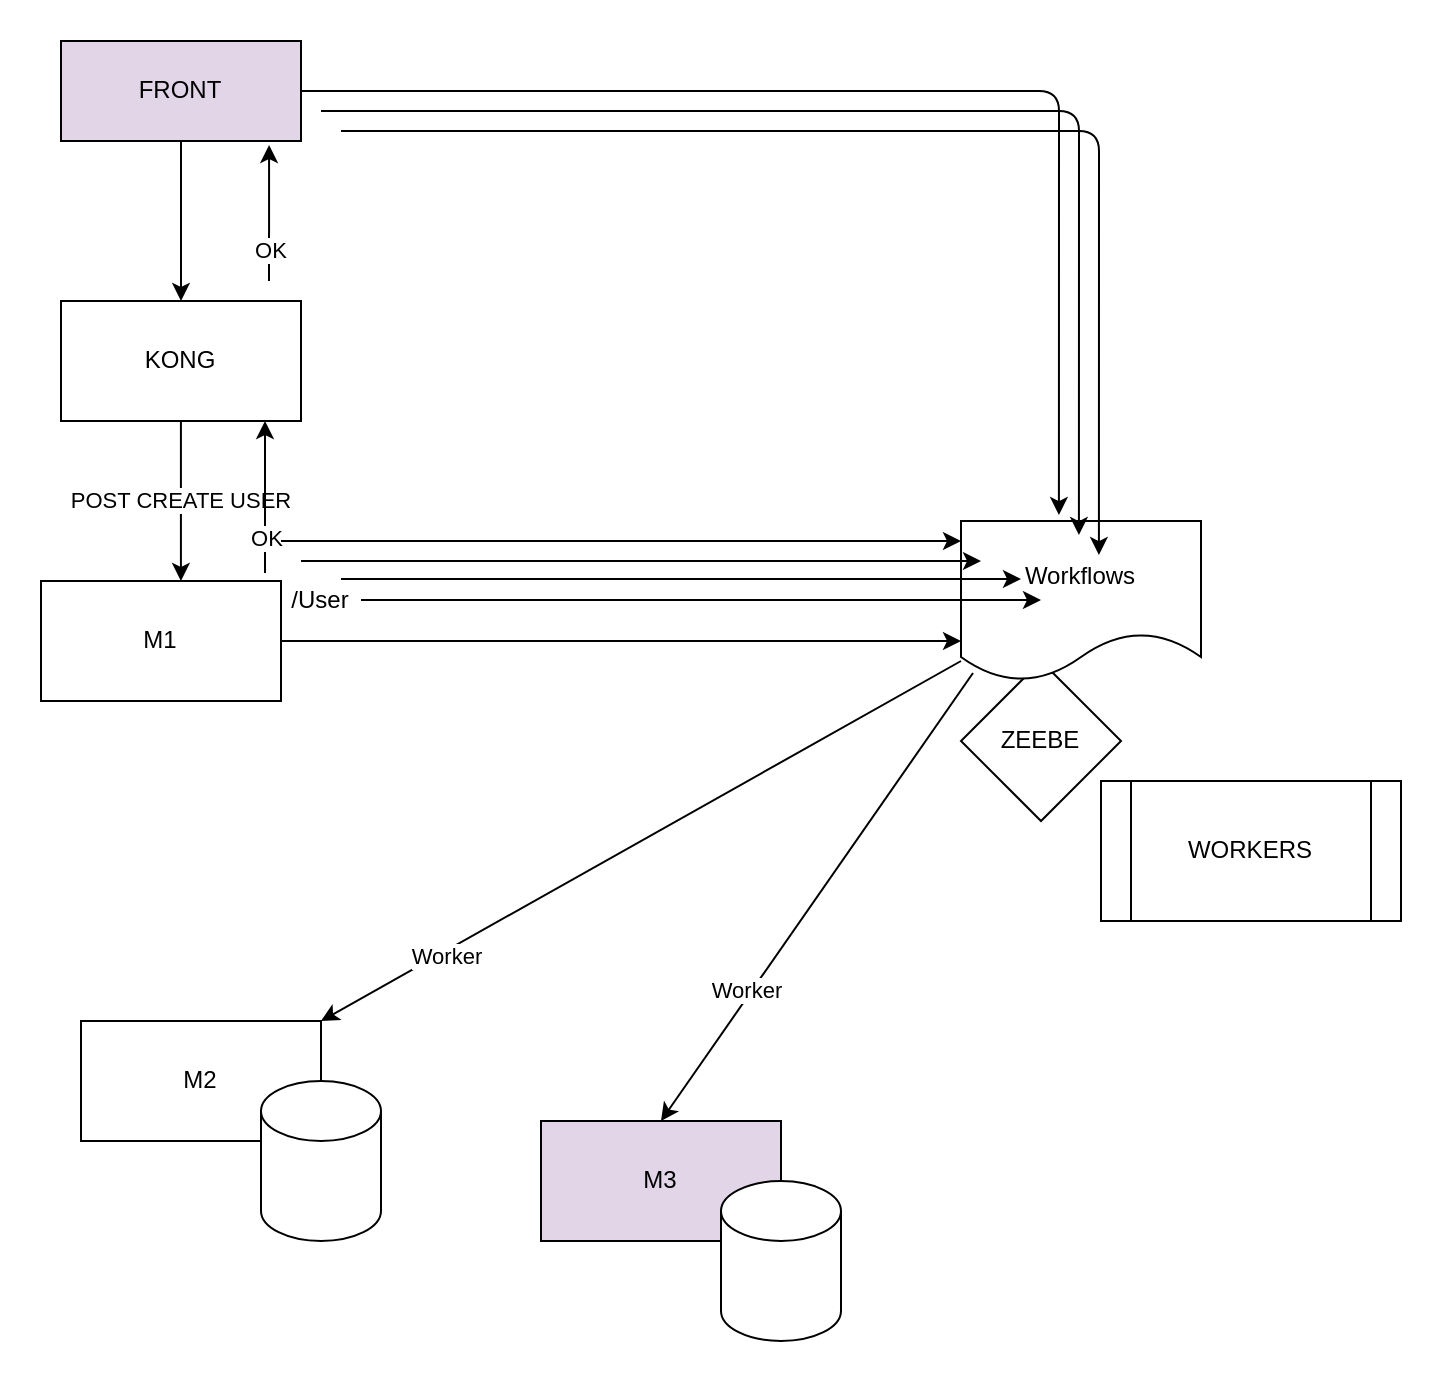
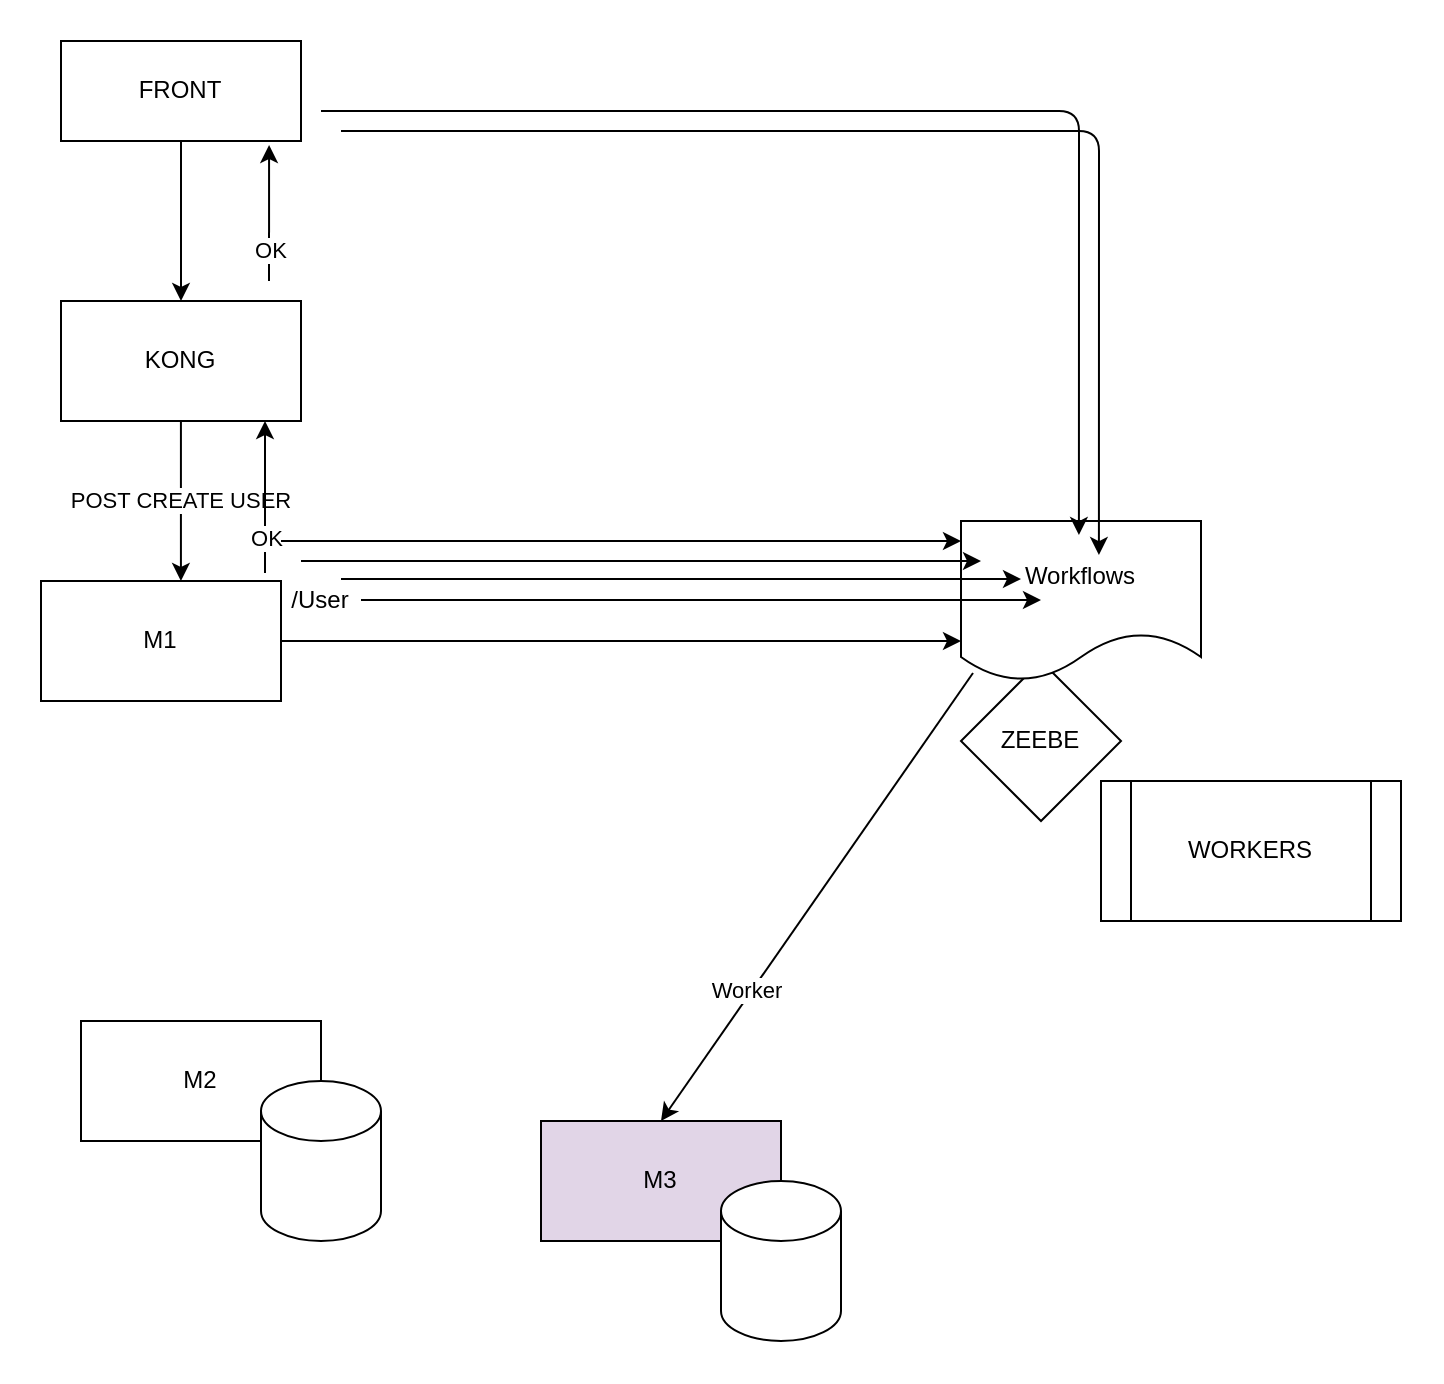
(181, 91) -> (181, 91)
(878, 91) -> none
(647, 838) -> none
